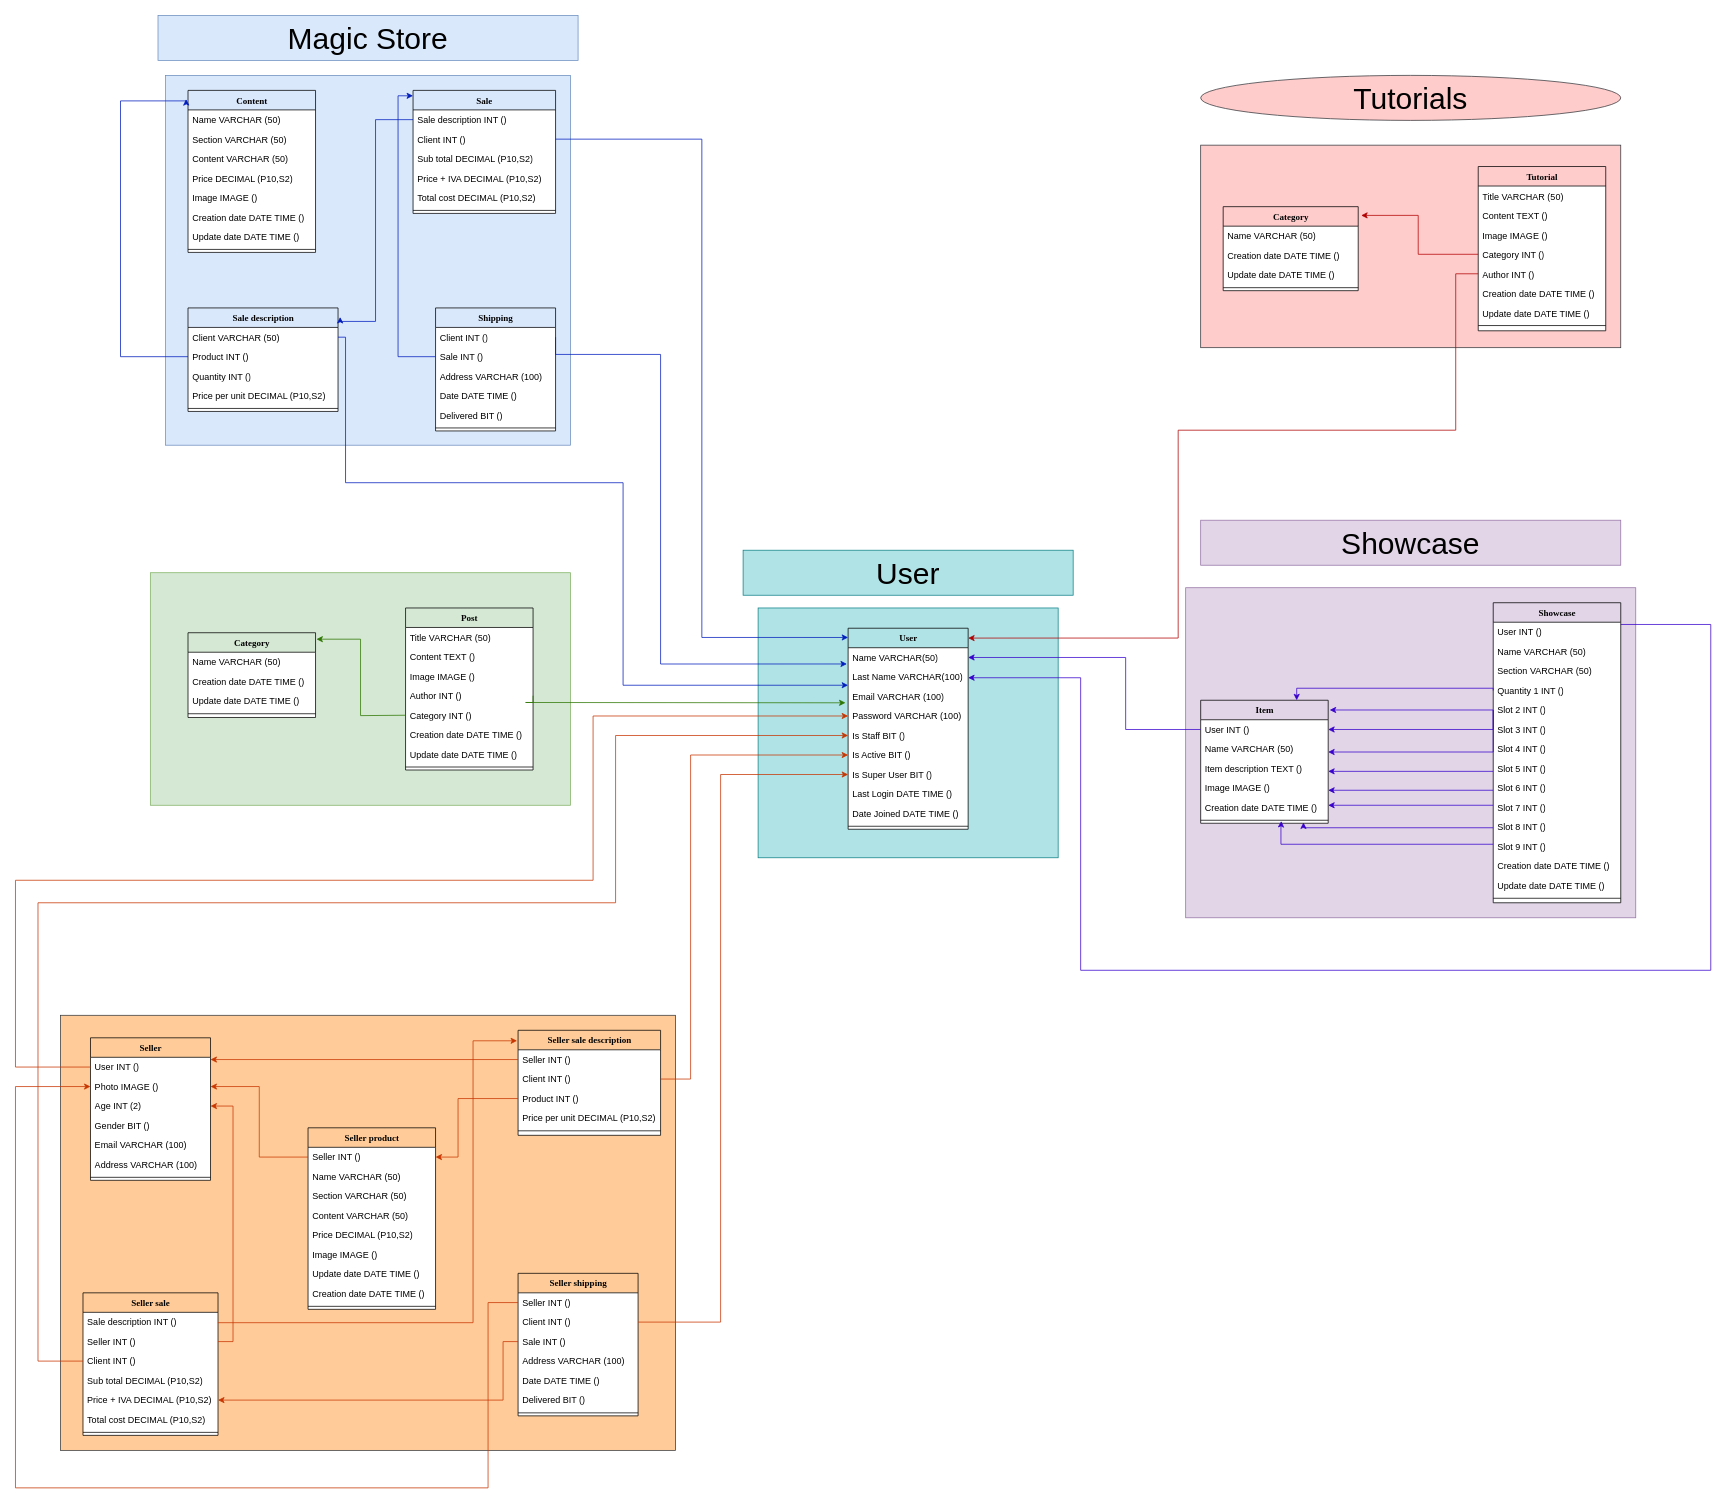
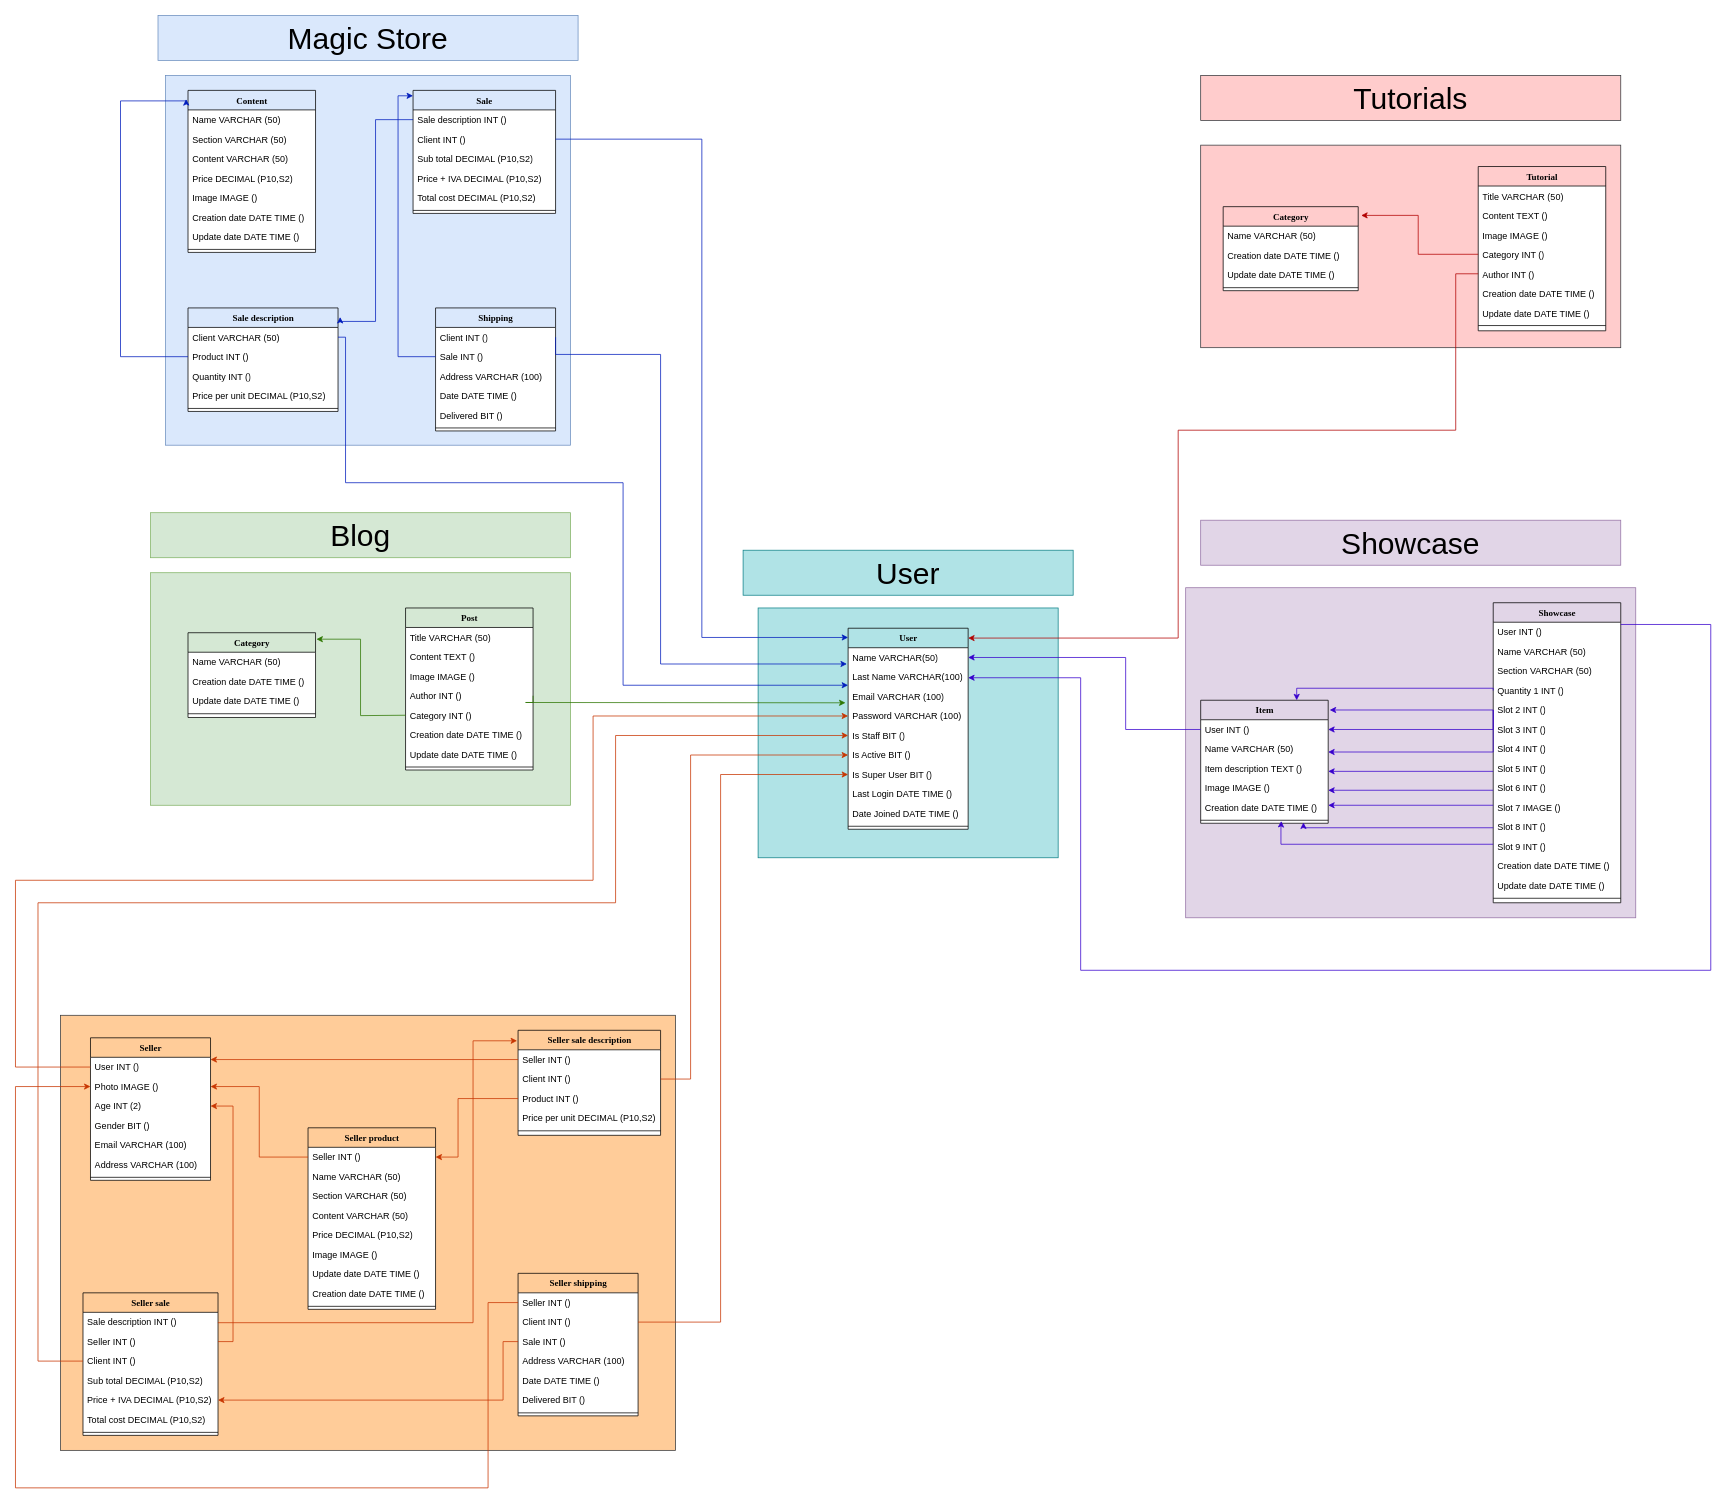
(1410, 98) -> (1410, 98)
none -> (360, 535)
(1525, 808) -> (1530, 808)
